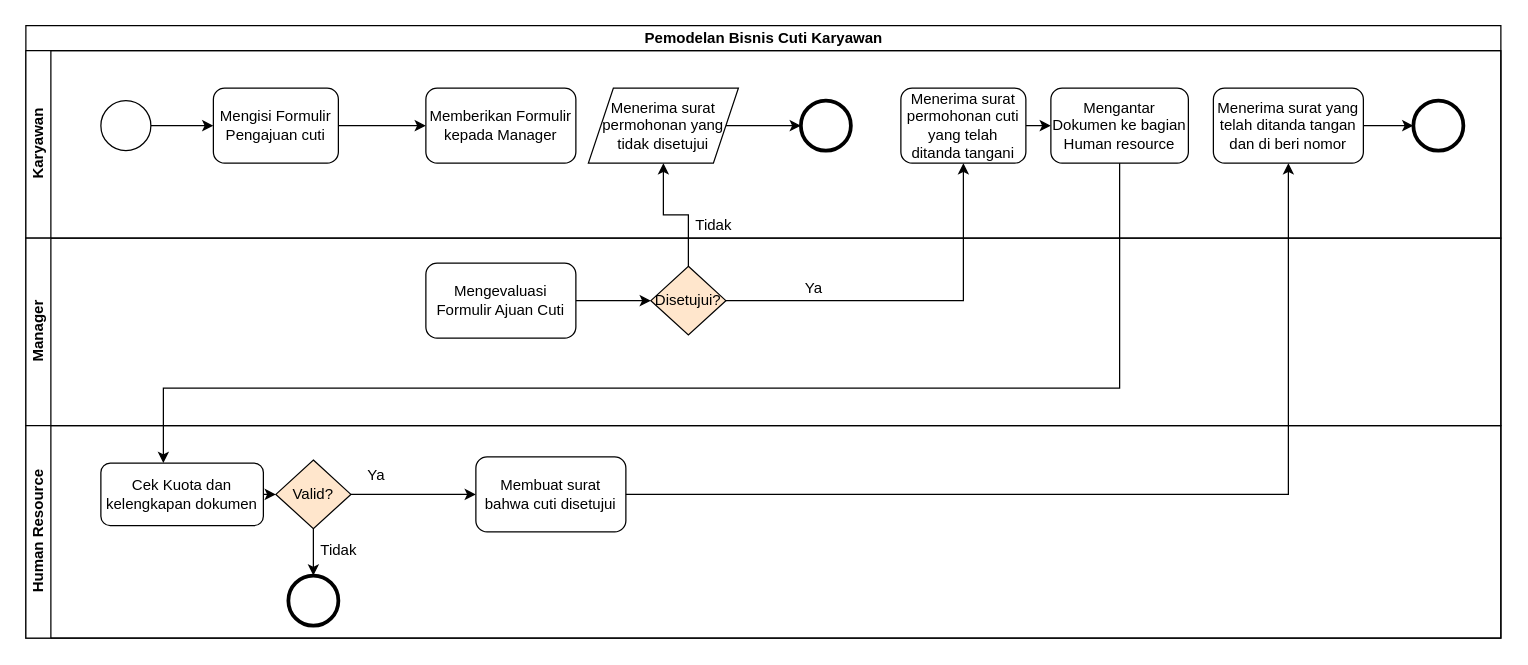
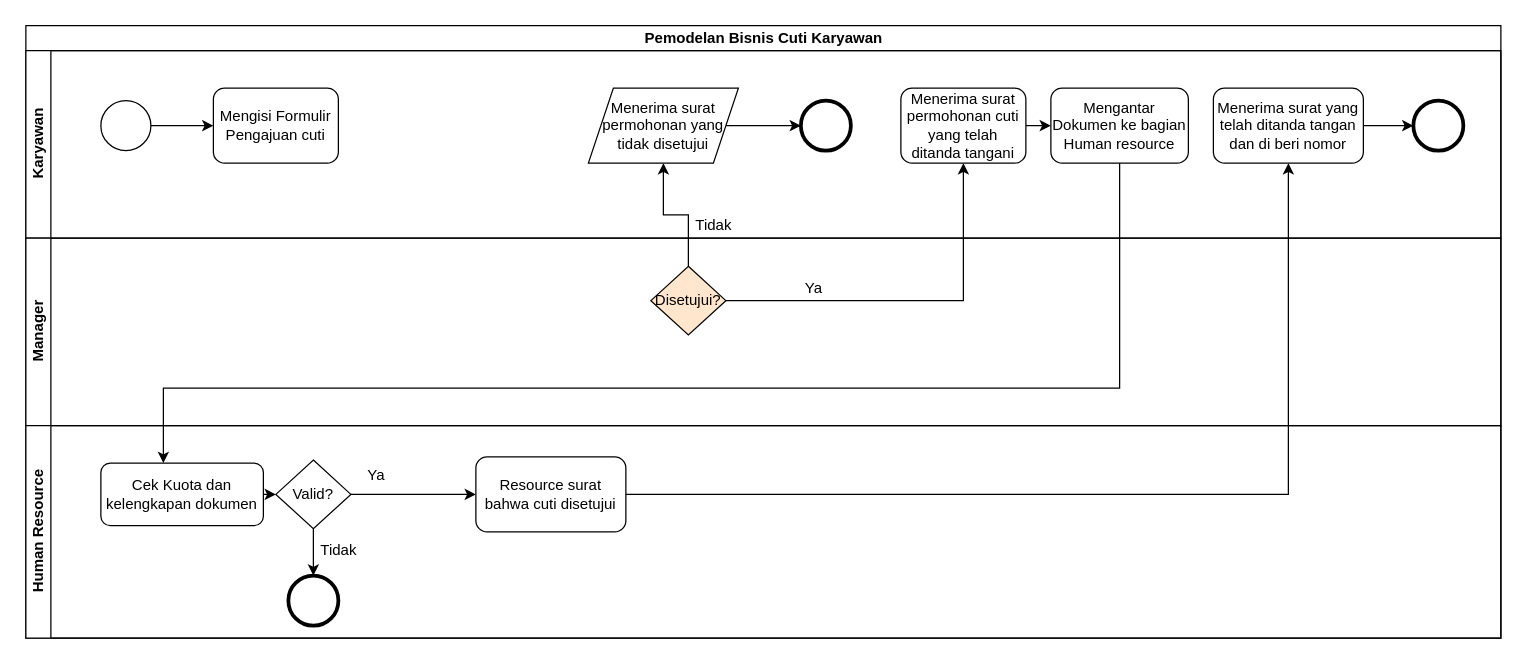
(377, 126) -> none
(501, 126) -> none
(501, 301) -> none
(609, 301) -> none
(313, 494) -> (313, 494)
(551, 494) -> (551, 494)
